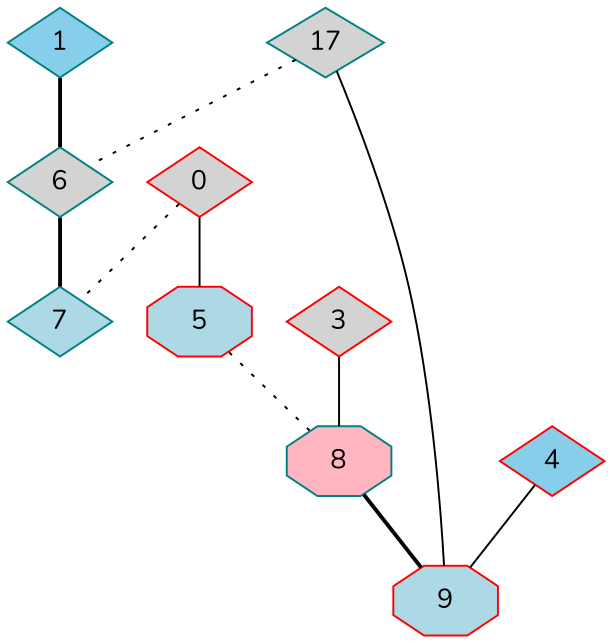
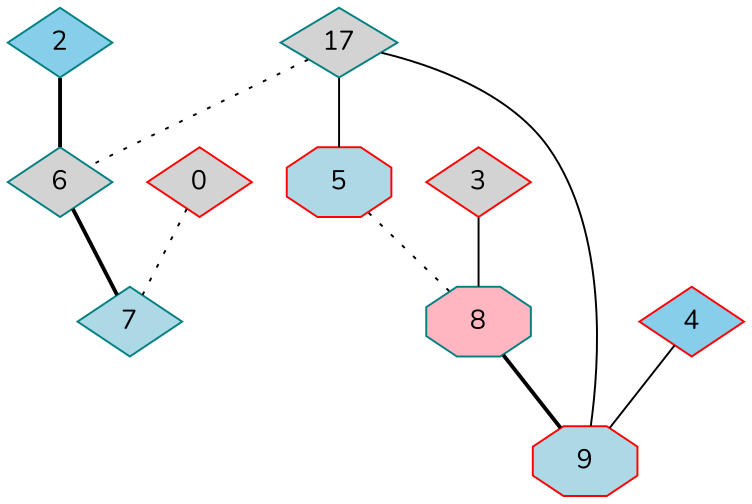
(60, 43) -> (60, 43)
(200, 252) -> (339, 113)
